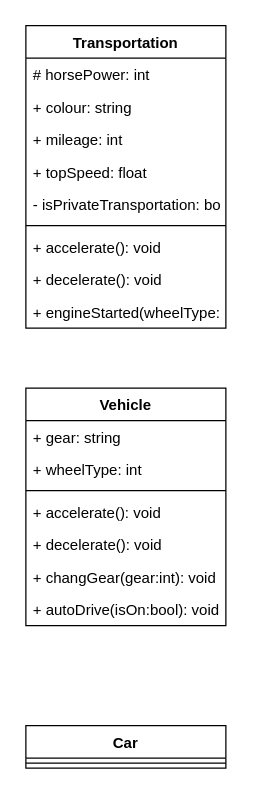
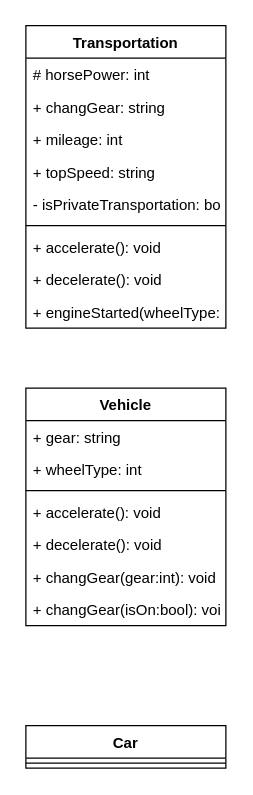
(90, 108) -> (105, 108)
(96, 173) -> (100, 173)
(135, 610) -> (136, 610)
